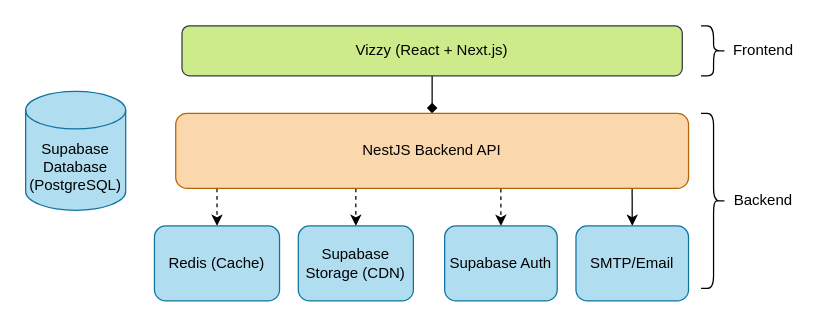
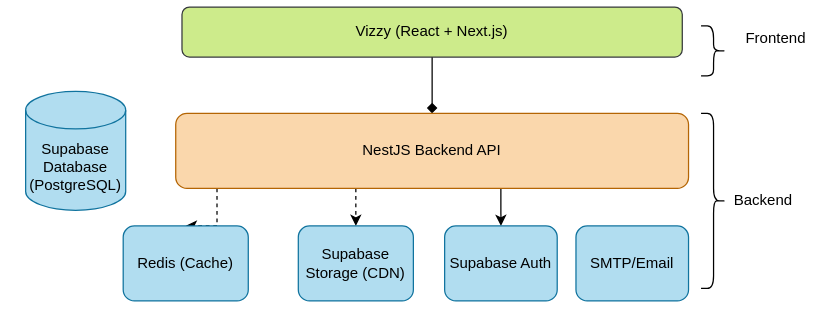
(432, 51) -> (432, 32)
(763, 51) -> (776, 38)
(632, 202) -> none
(501, 205) -> (501, 205)
(217, 263) -> (186, 263)
